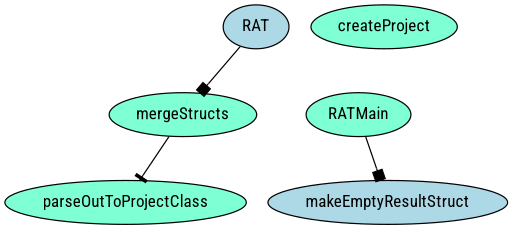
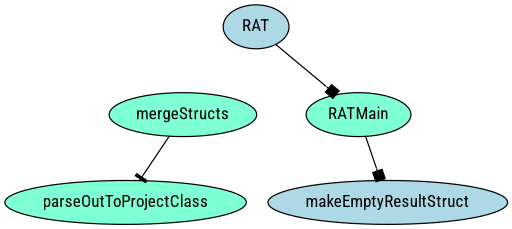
(384, 27) -> none
(224, 65) -> (301, 65)
